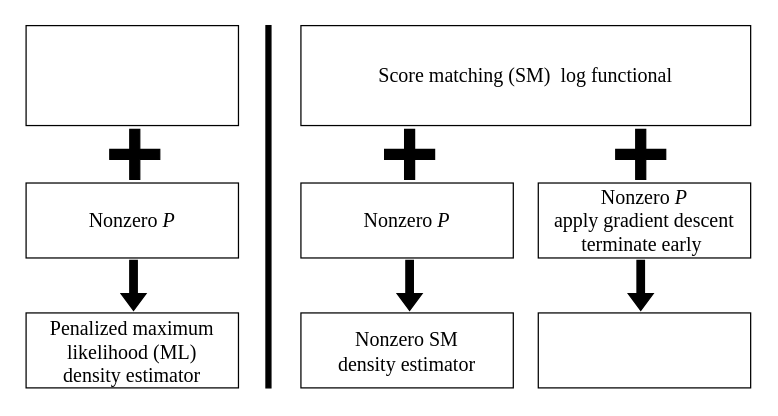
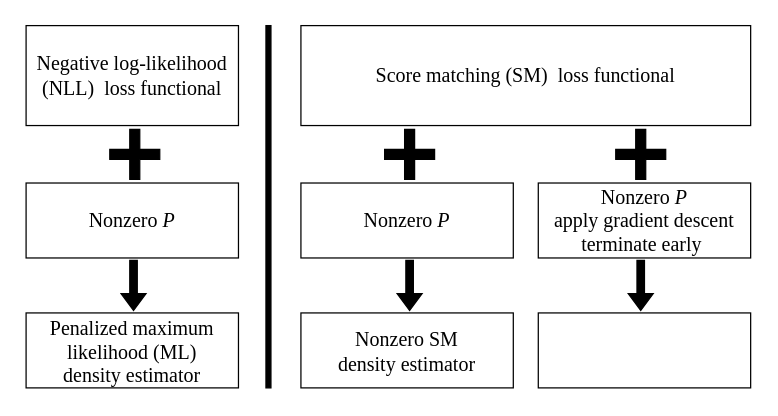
none -> (132, 76)
(526, 76) -> (526, 76)
